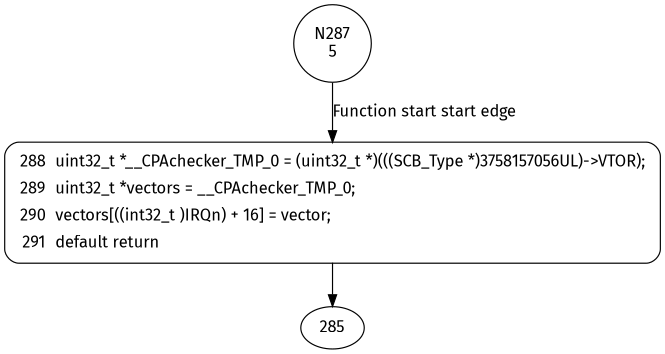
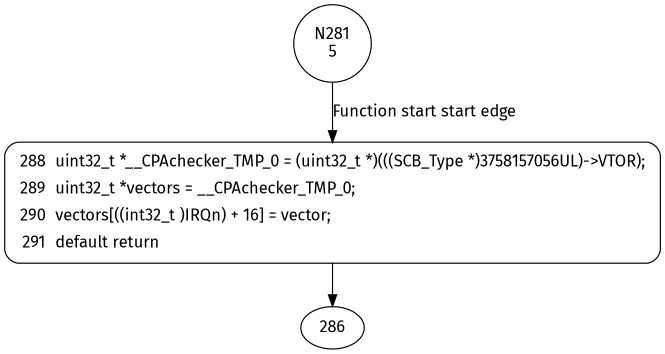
(333, 43) -> (333, 43)
(333, 328) -> (333, 328)
